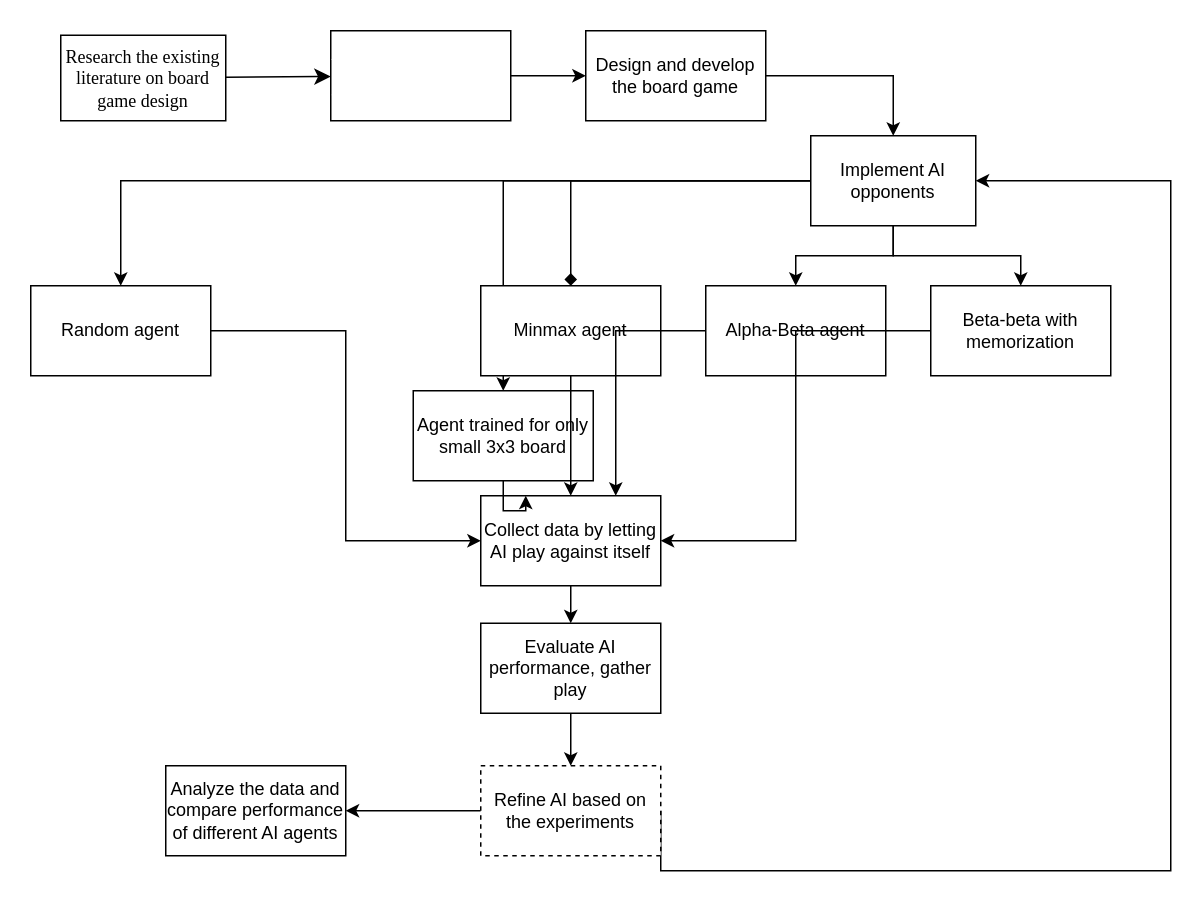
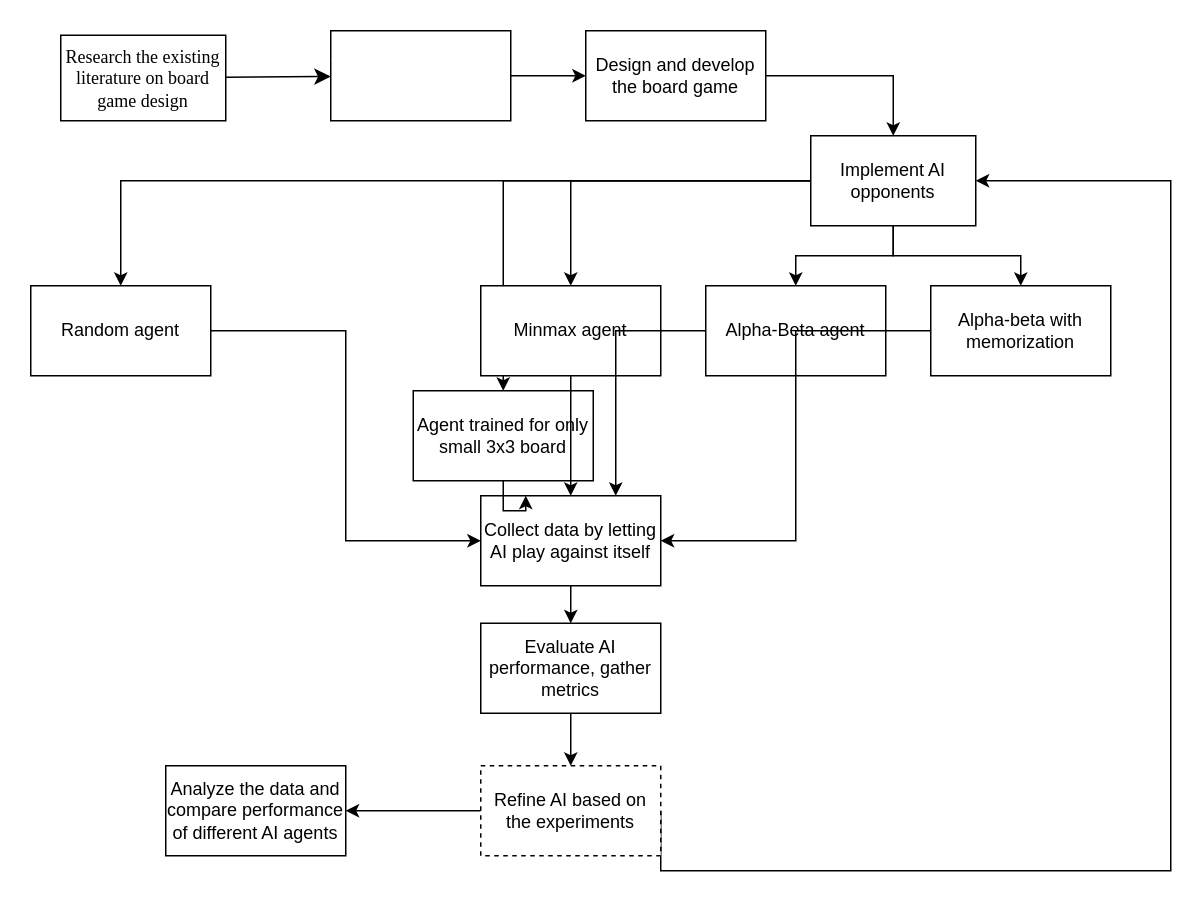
(571, 273) -> (571, 274)
(1021, 331) -> (1021, 331)
(571, 668) -> (571, 668)
